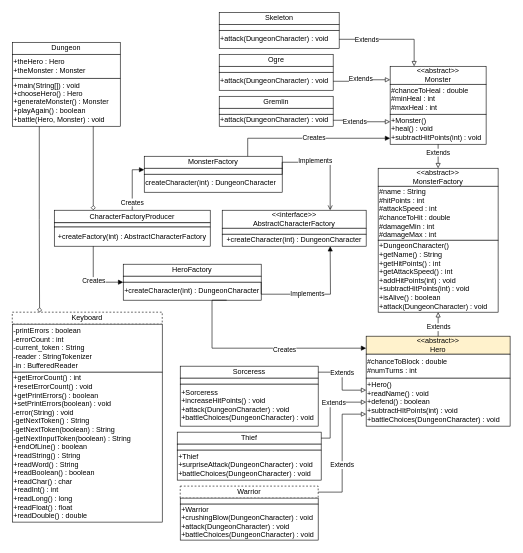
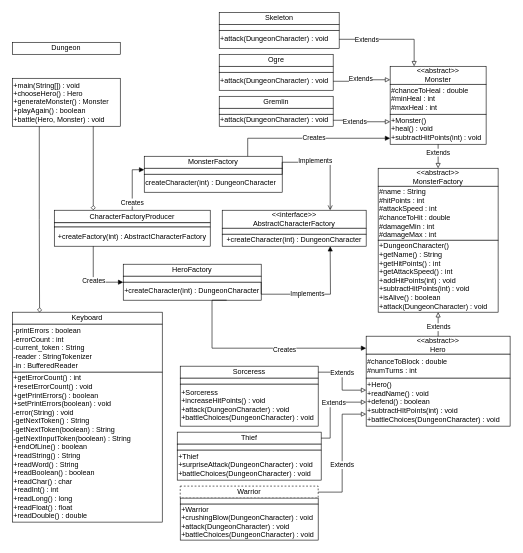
(66, 66) -> none
(87, 318) -> (87, 318)
(438, 345) -> (438, 345)
